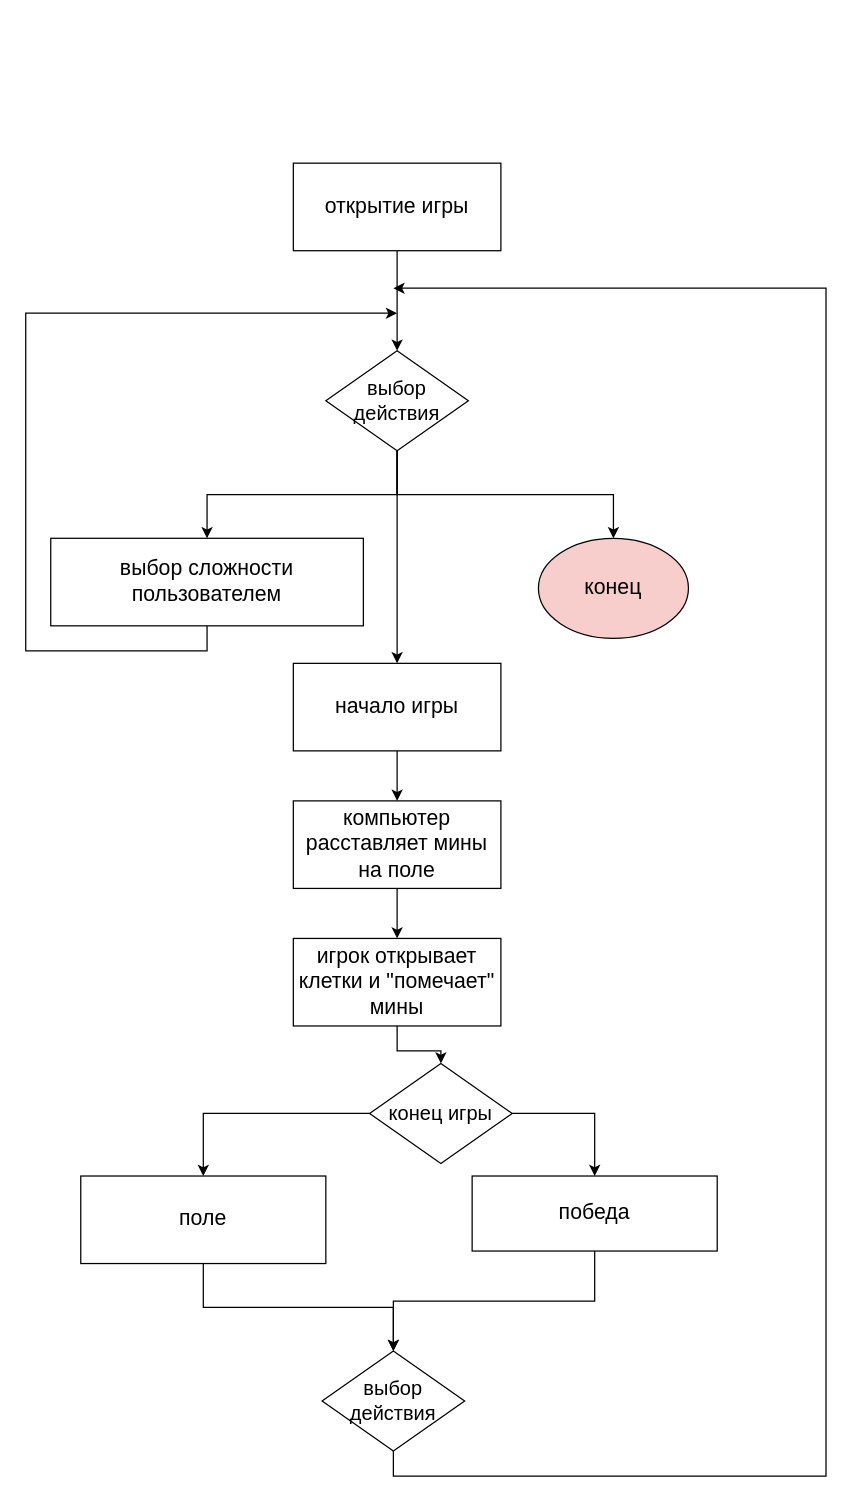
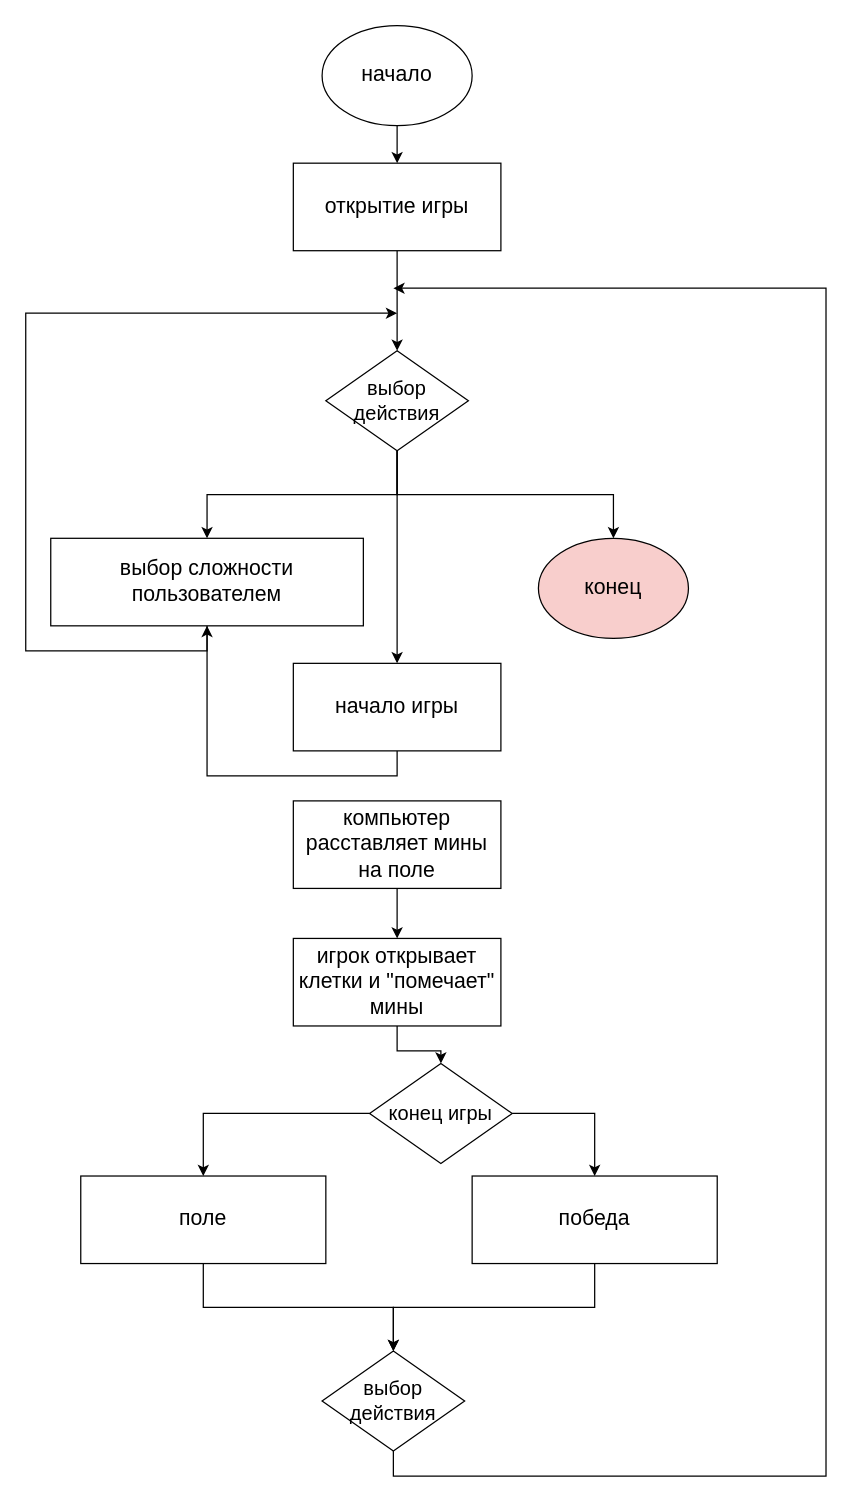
none -> (397, 76)
none -> (397, 140)
(397, 783) -> (241, 776)
(594, 1213) -> (594, 1219)
